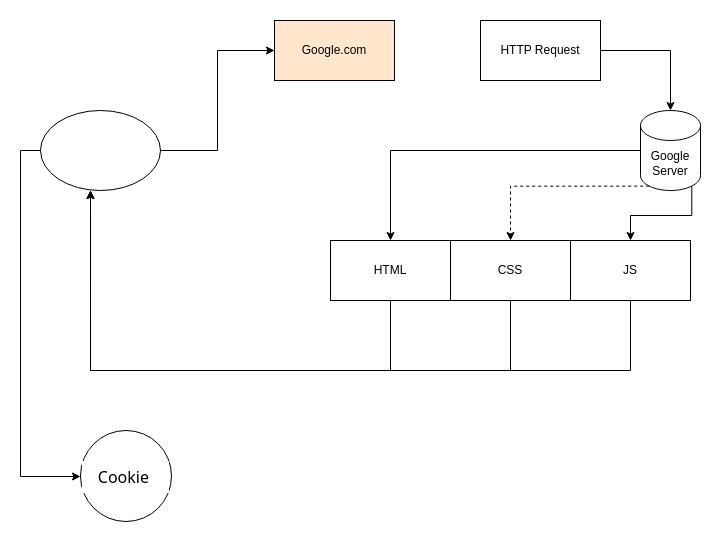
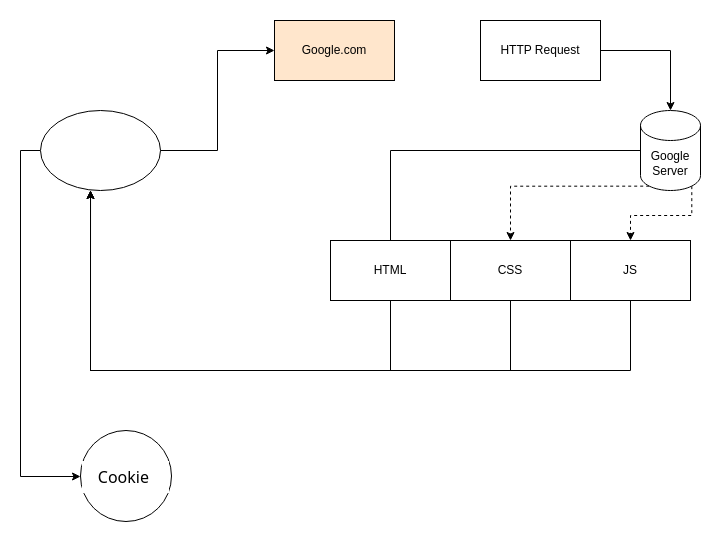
(667, 216) -> (667, 216)
(391, 232) -> (391, 235)
